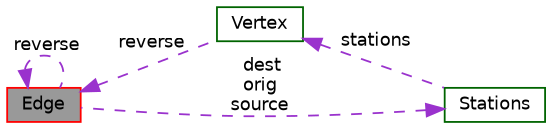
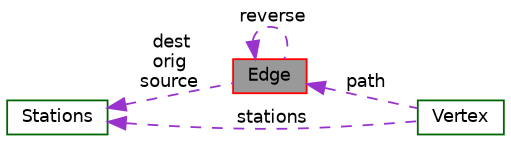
(149, 43) -> (363, 82)
(382, 66) -> (272, 129)
